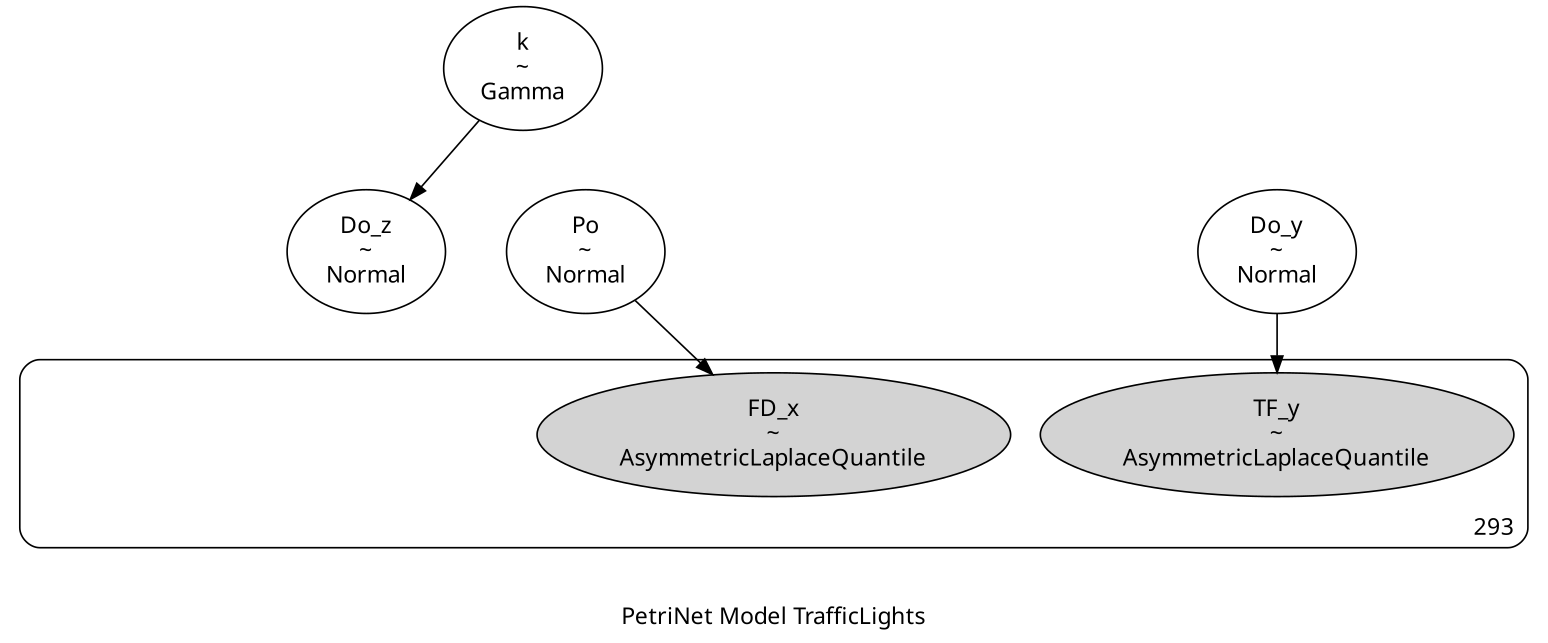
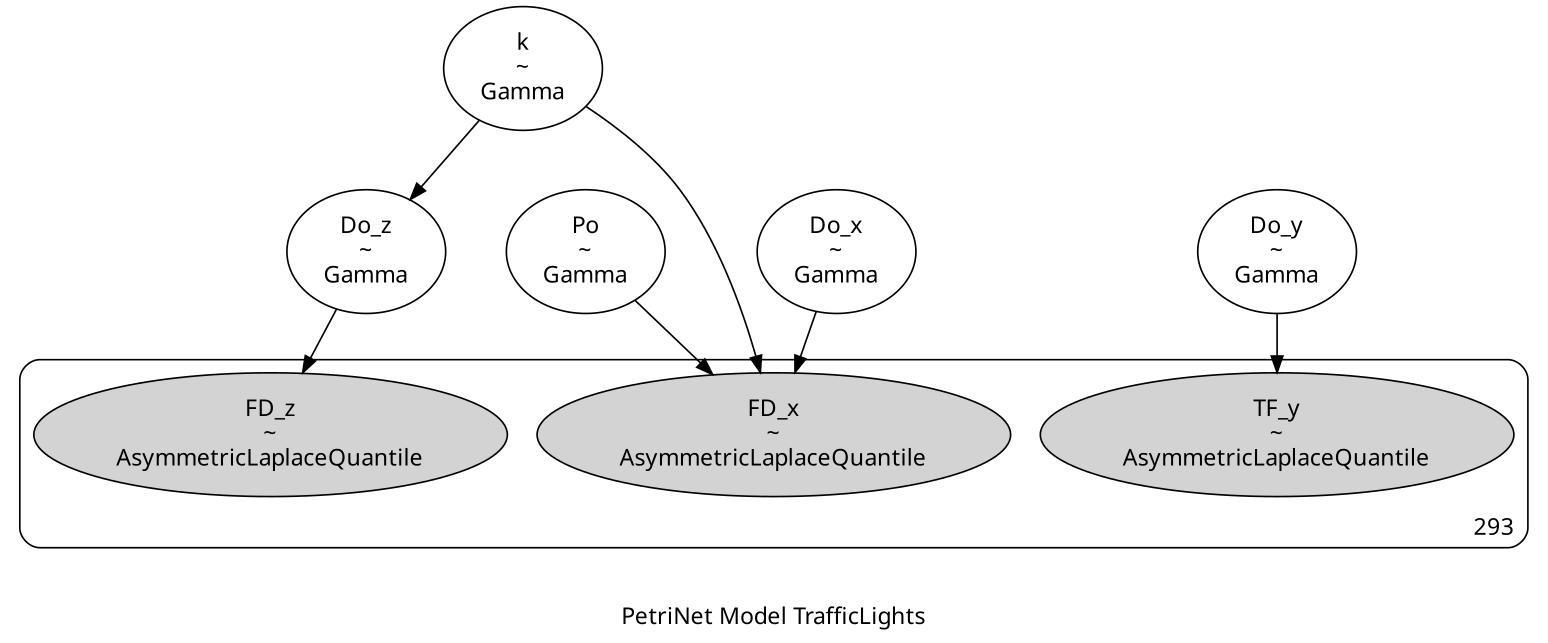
none -> (696, 214)
(366, 252) -> (366, 252)
(586, 252) -> (586, 252)
none -> (837, 252)
(1277, 252) -> (1277, 252)
none -> (271, 435)
